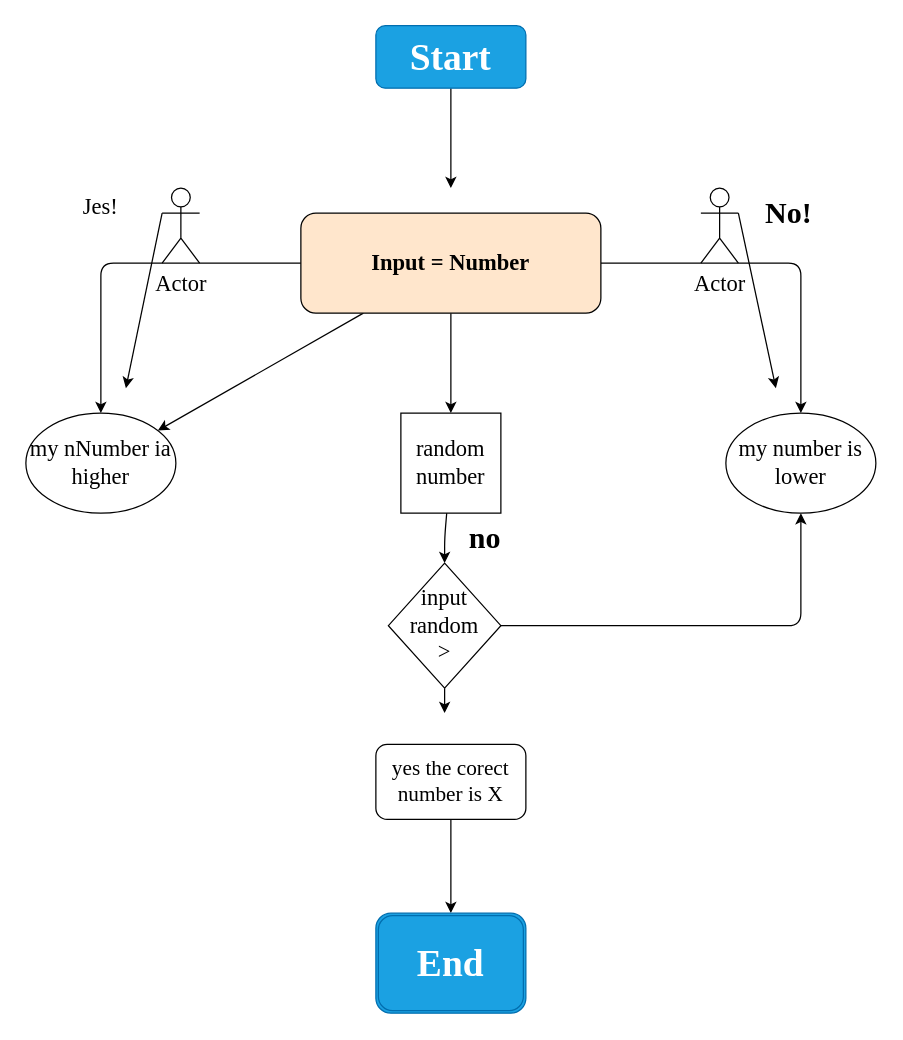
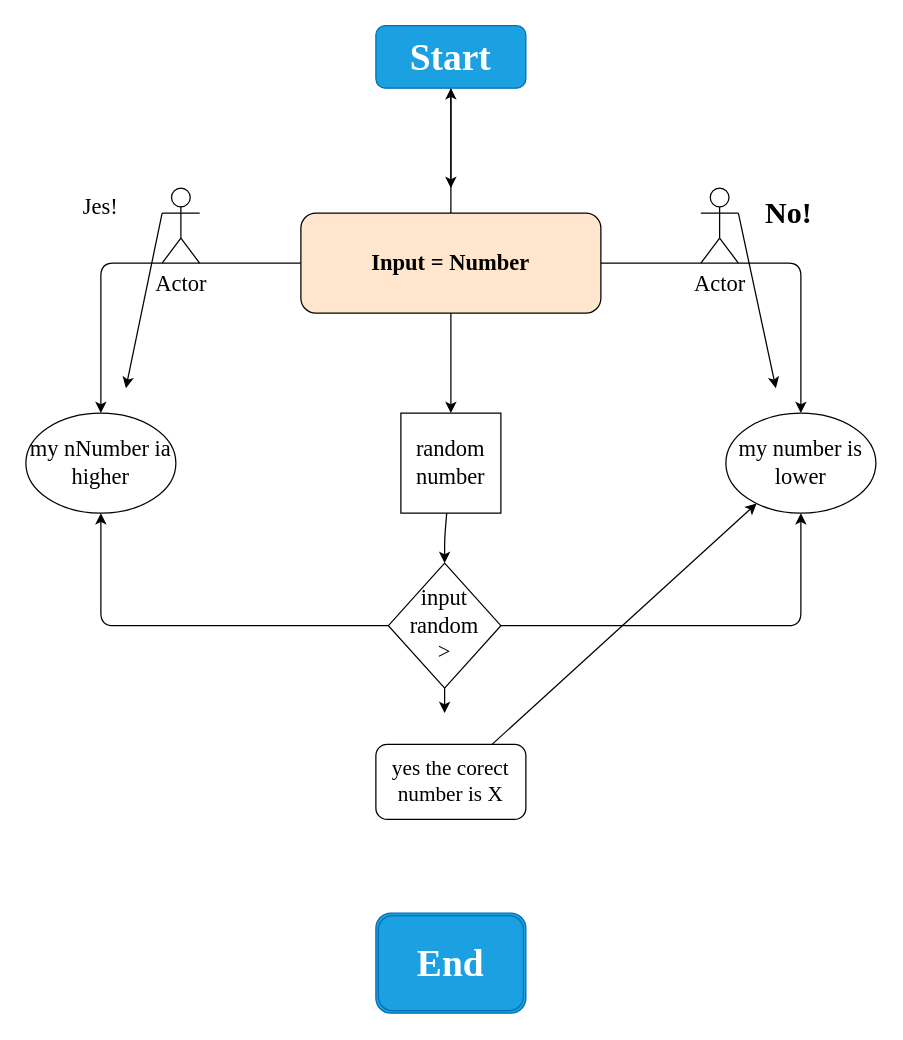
(264, 370) -> (451, 199)
(484, 538) -> none
none -> (198, 626)
(451, 862) -> (620, 628)
